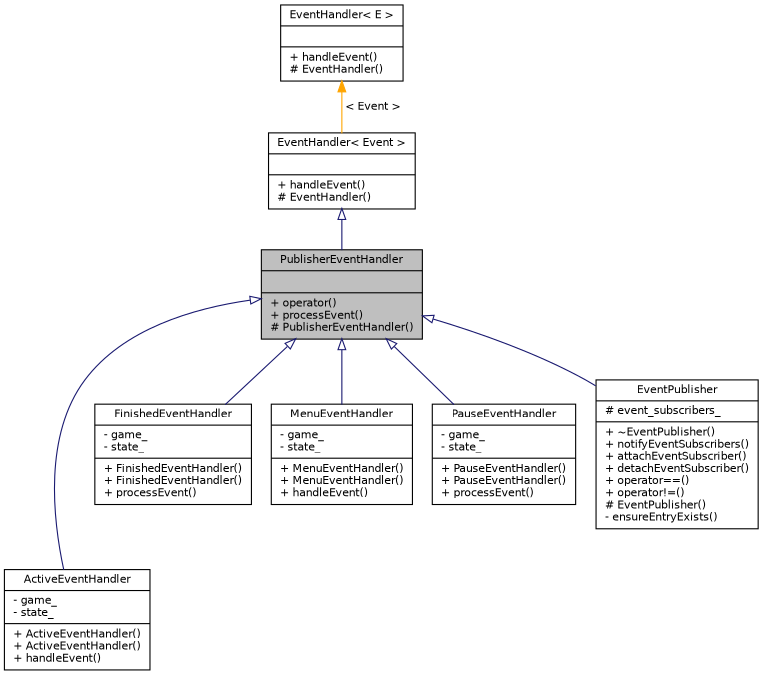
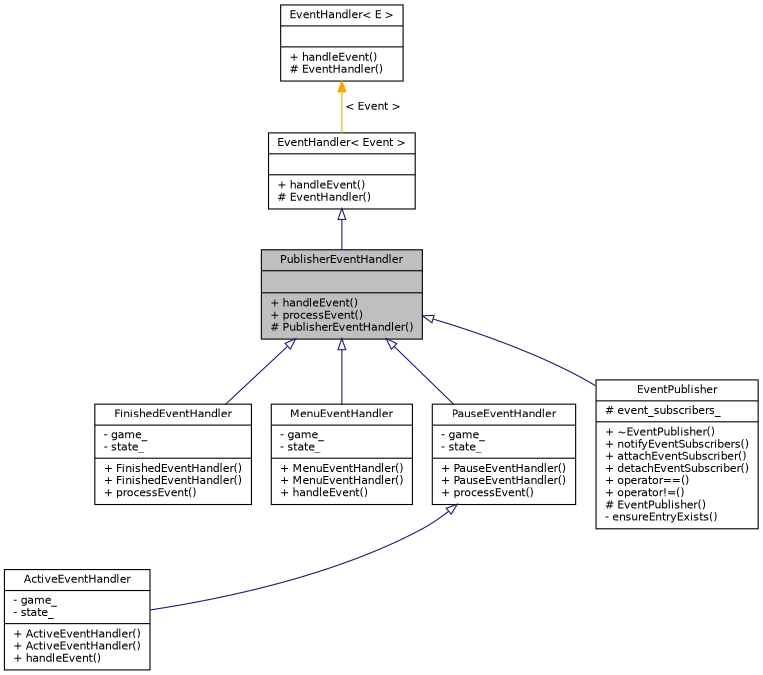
(304, 303) -> (314, 303)
(83, 384) -> (305, 576)
